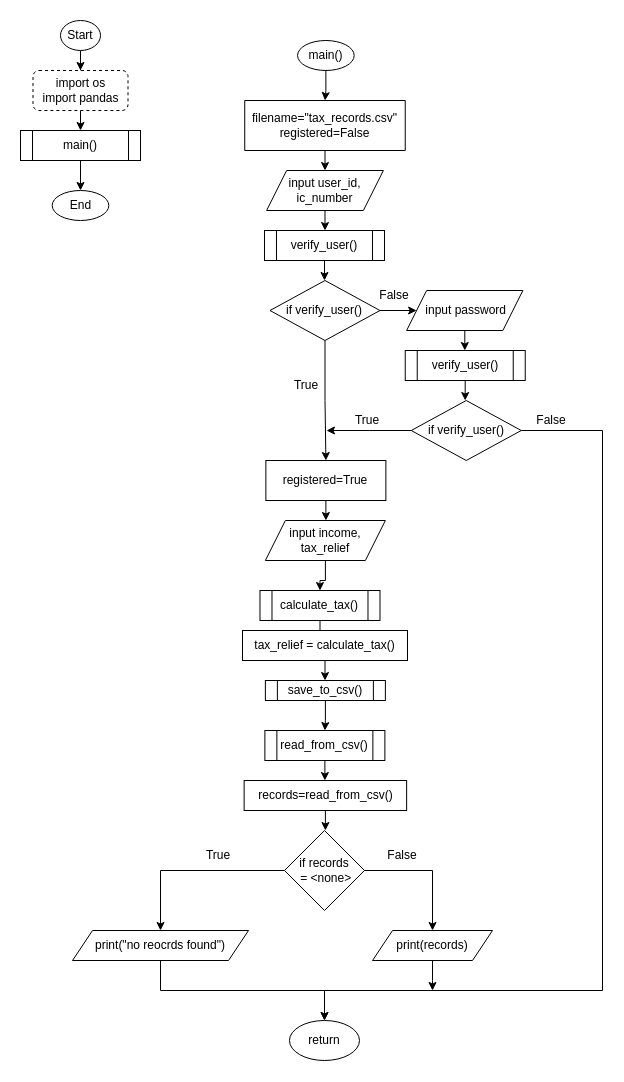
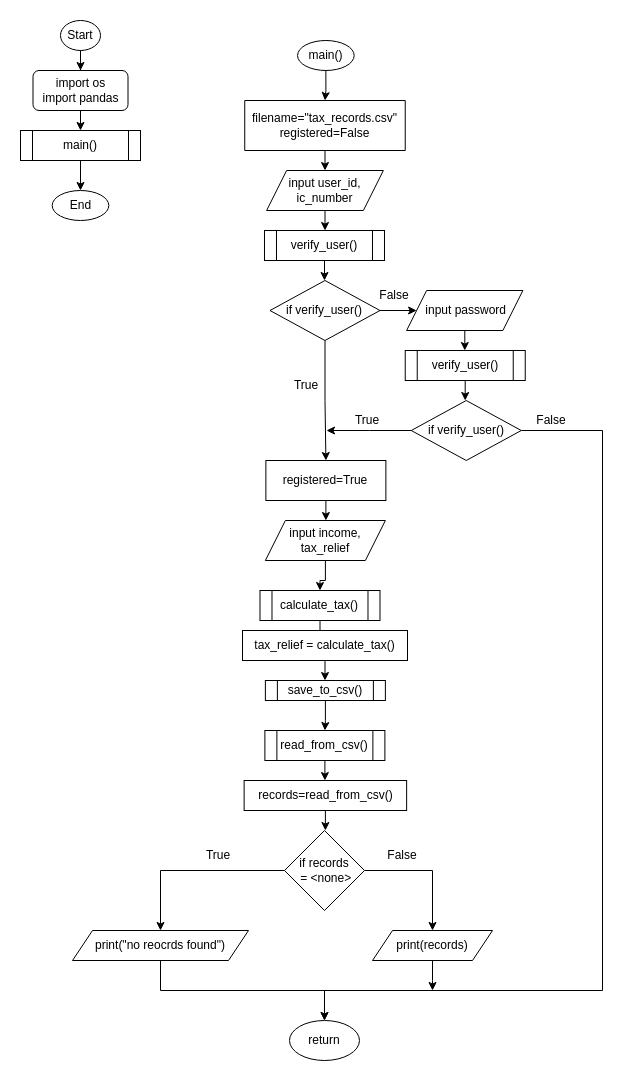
(81, 91) -> (81, 91)
